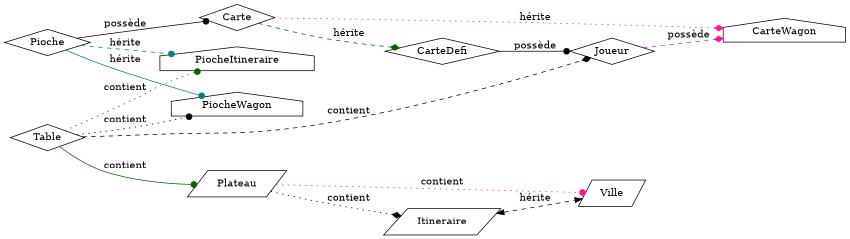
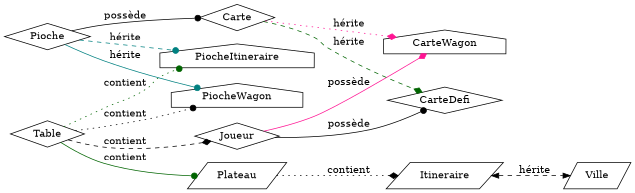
(679, 44) -> (344, 101)
(531, 51) -> (350, 133)
(428, 189) -> none
